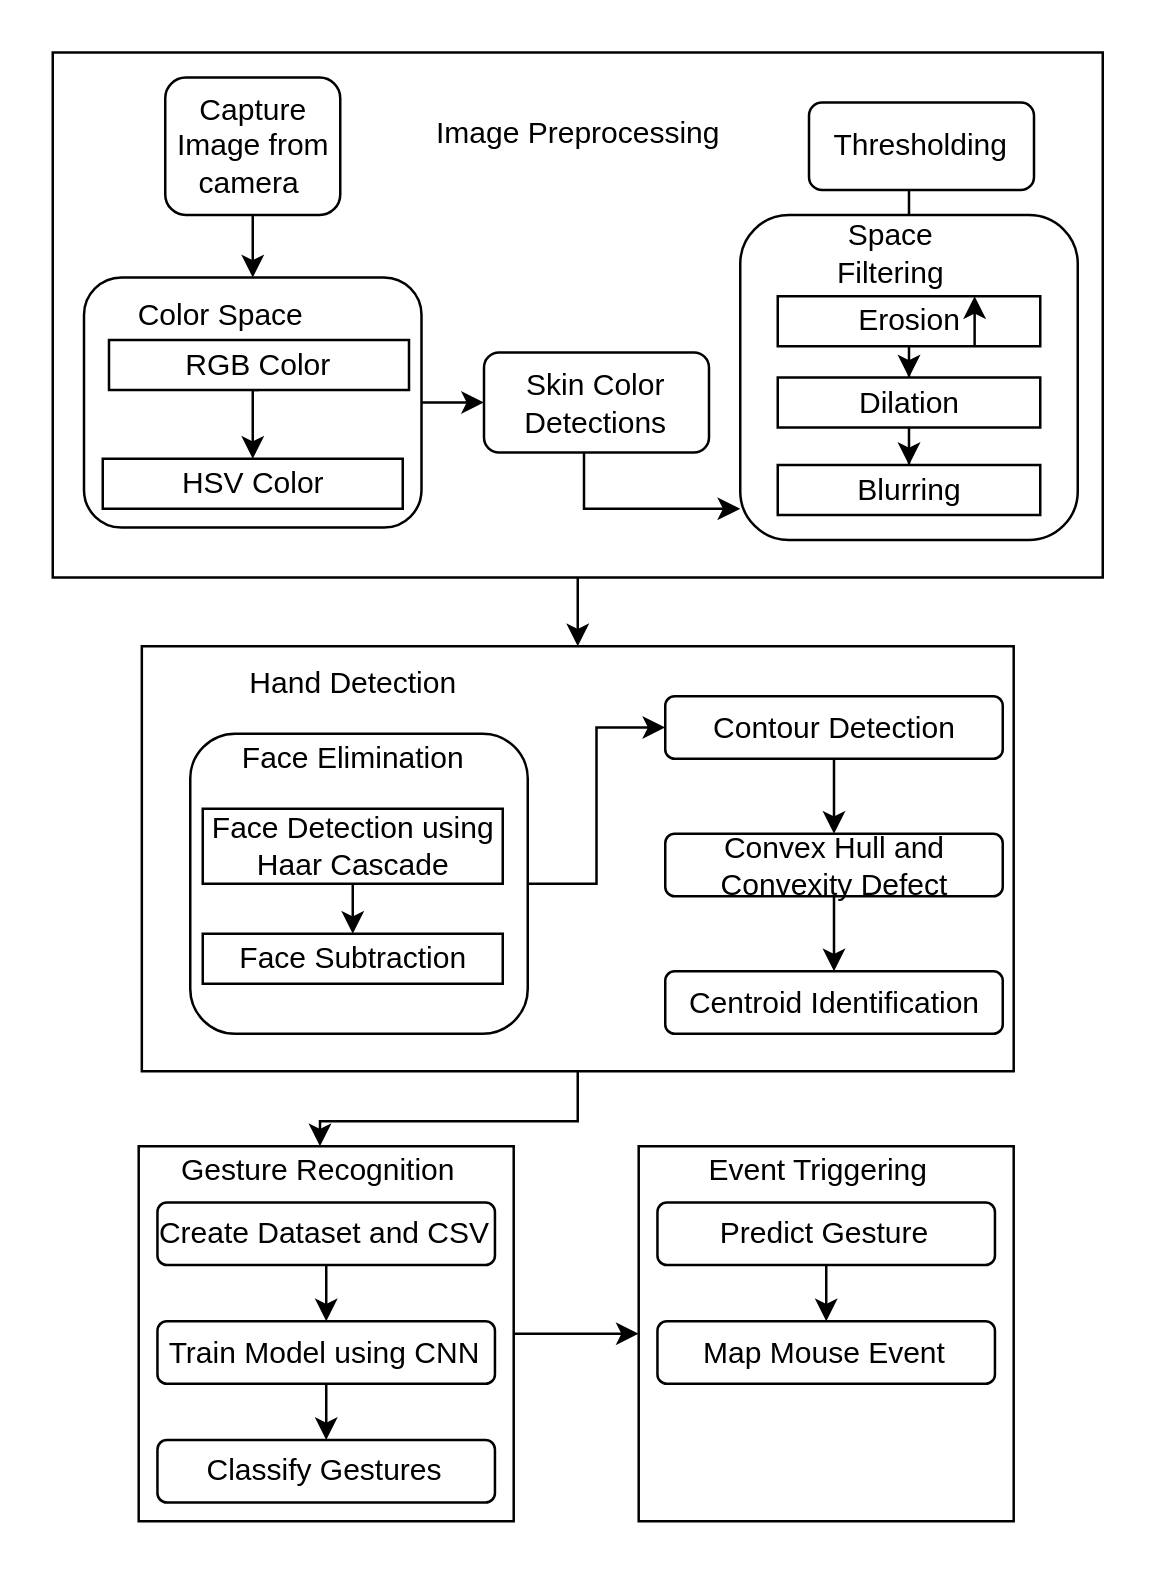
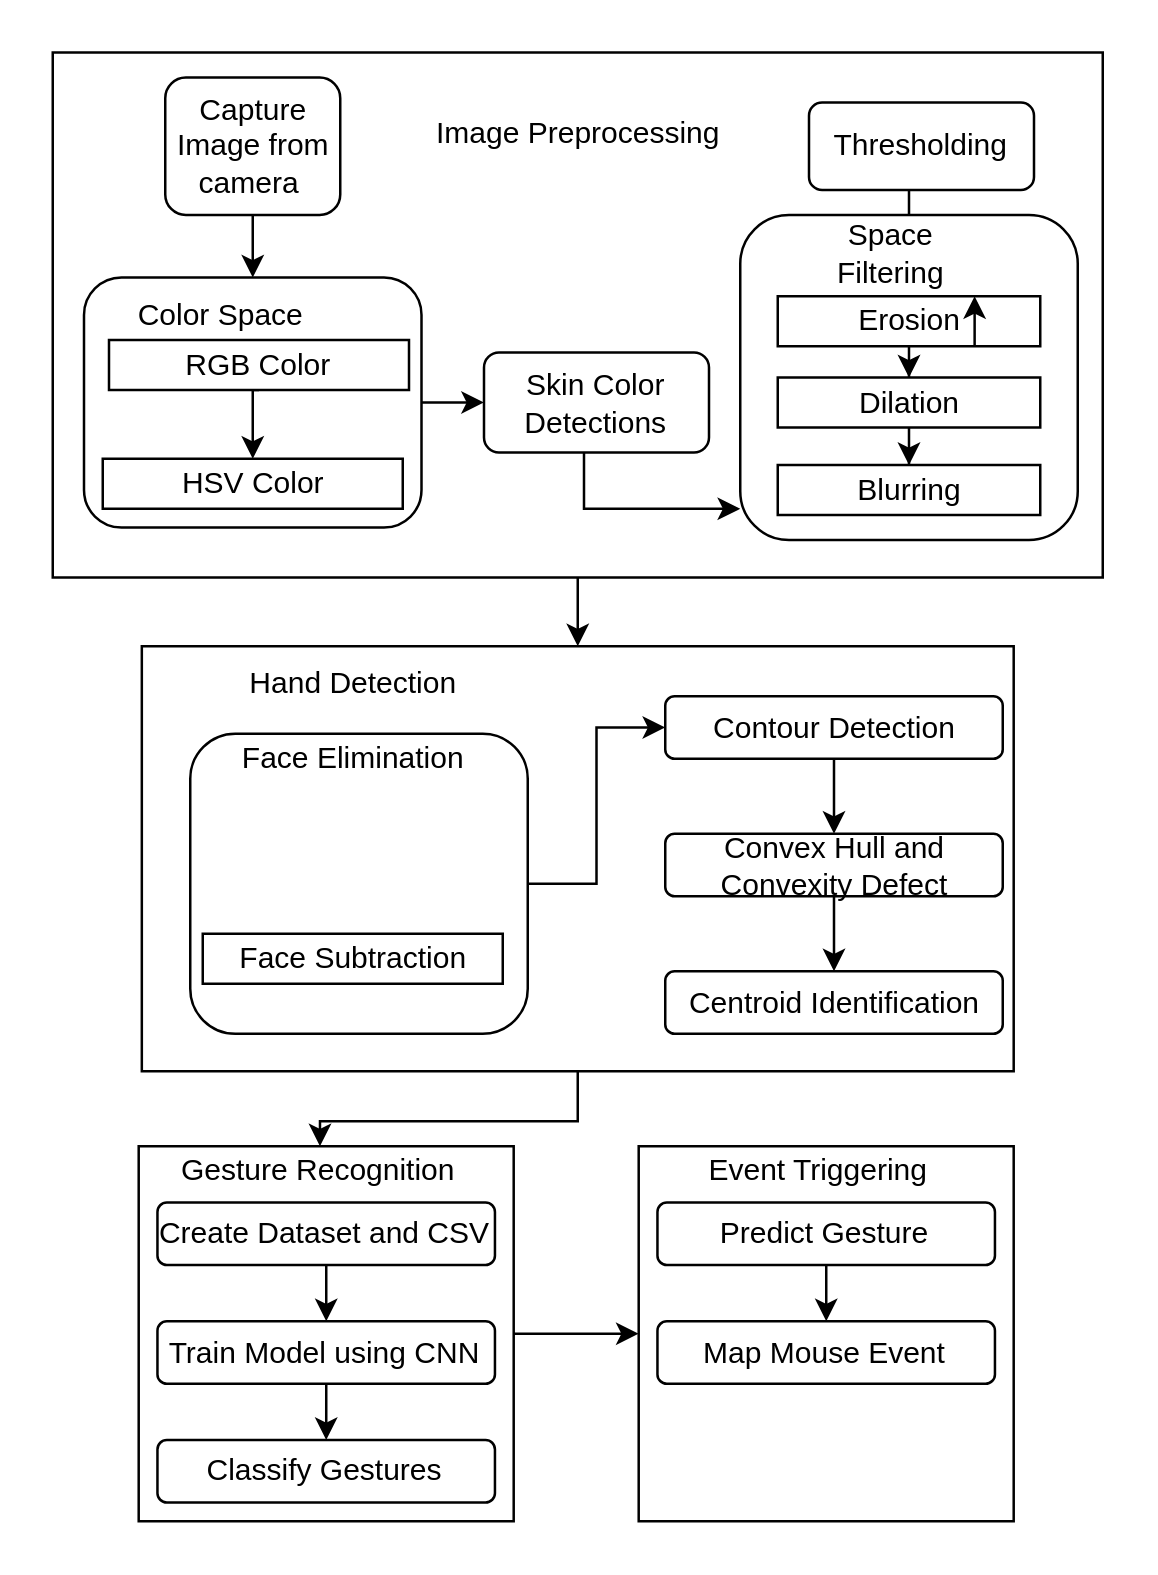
(353, 846) -> none
(353, 901) -> none
